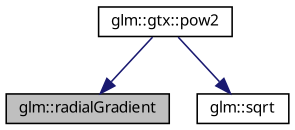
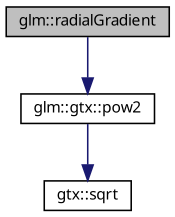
(132, 59) -> (88, 57)
(243, 109) -> (88, 196)
